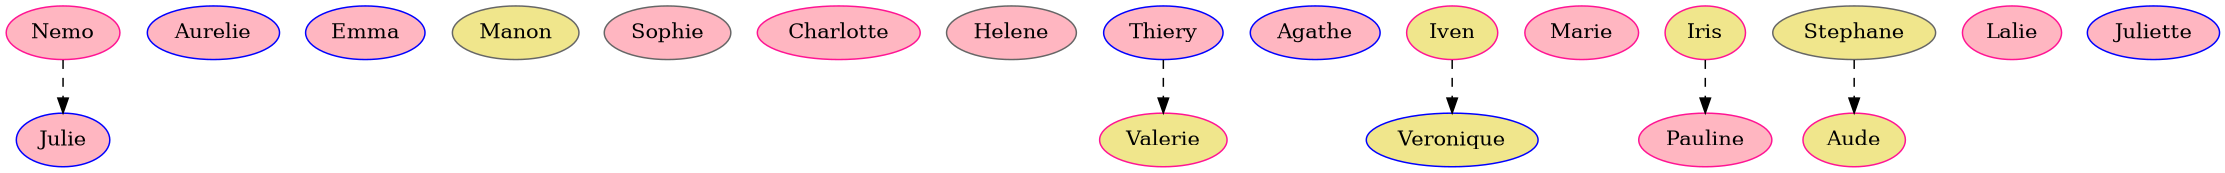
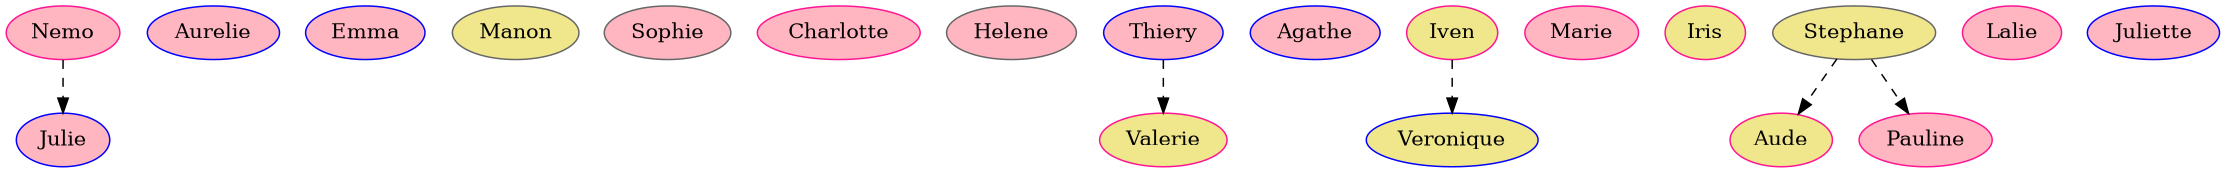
(1705, 79) -> (1886, 80)
